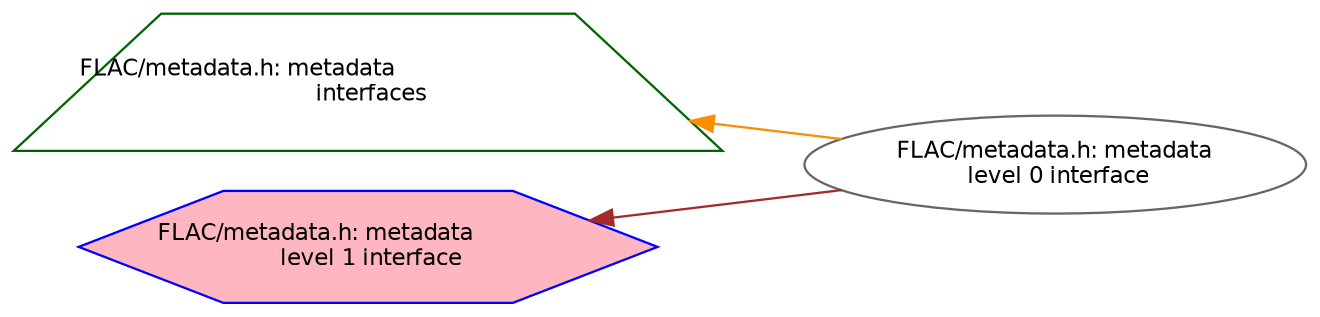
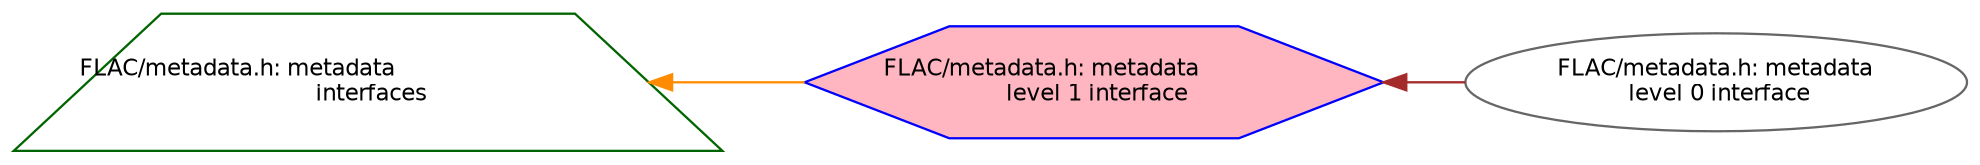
(778, 131) -> (739, 82)
